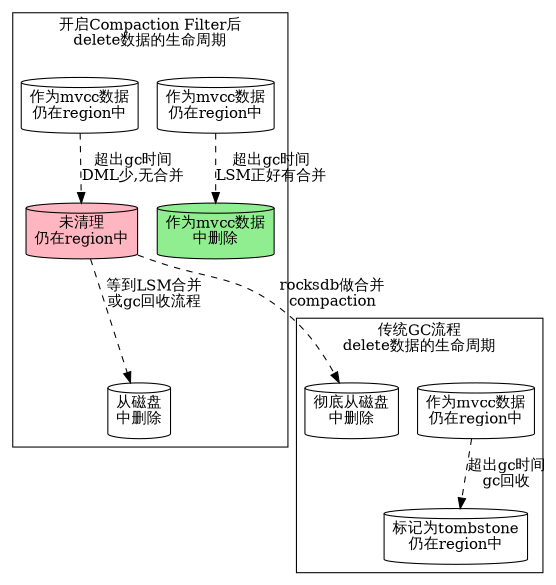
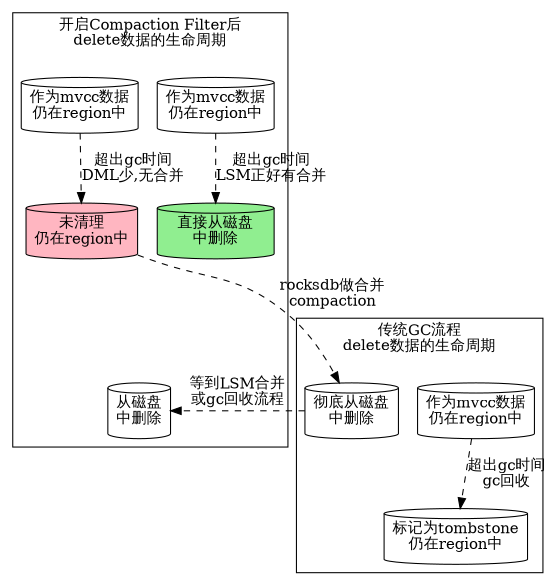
(216, 231) -> (216, 231)
(109, 316) -> (243, 411)
